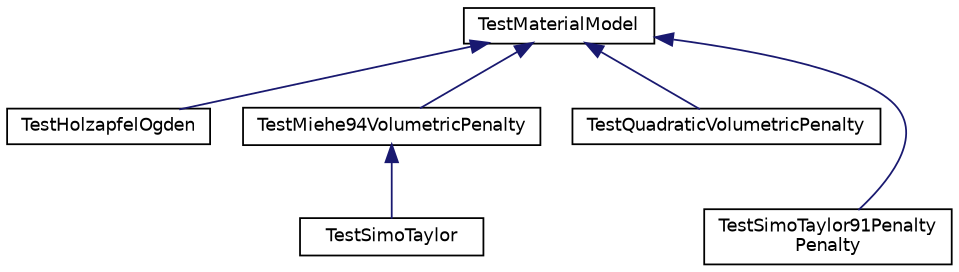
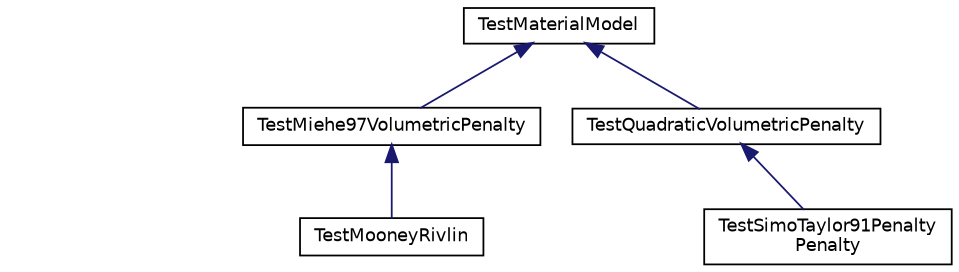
(848, 78) -> (779, 183)
(109, 126) -> none
(392, 126) -> (392, 126)
(392, 237) -> (392, 237)
